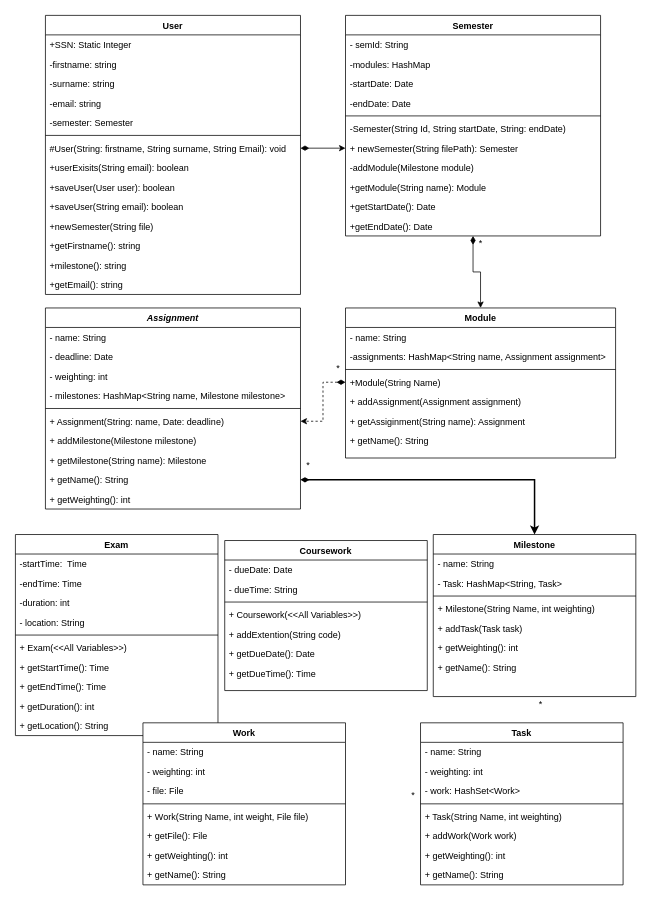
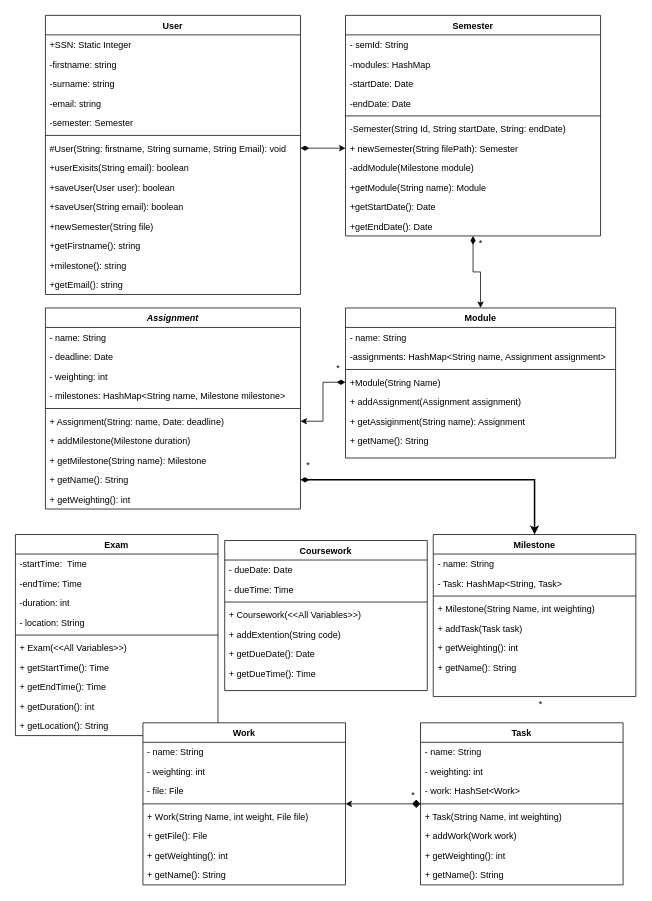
(323, 403) -> (323, 403)
(128, 441) -> (127, 441)
(266, 590) -> (261, 590)
none -> (411, 804)
